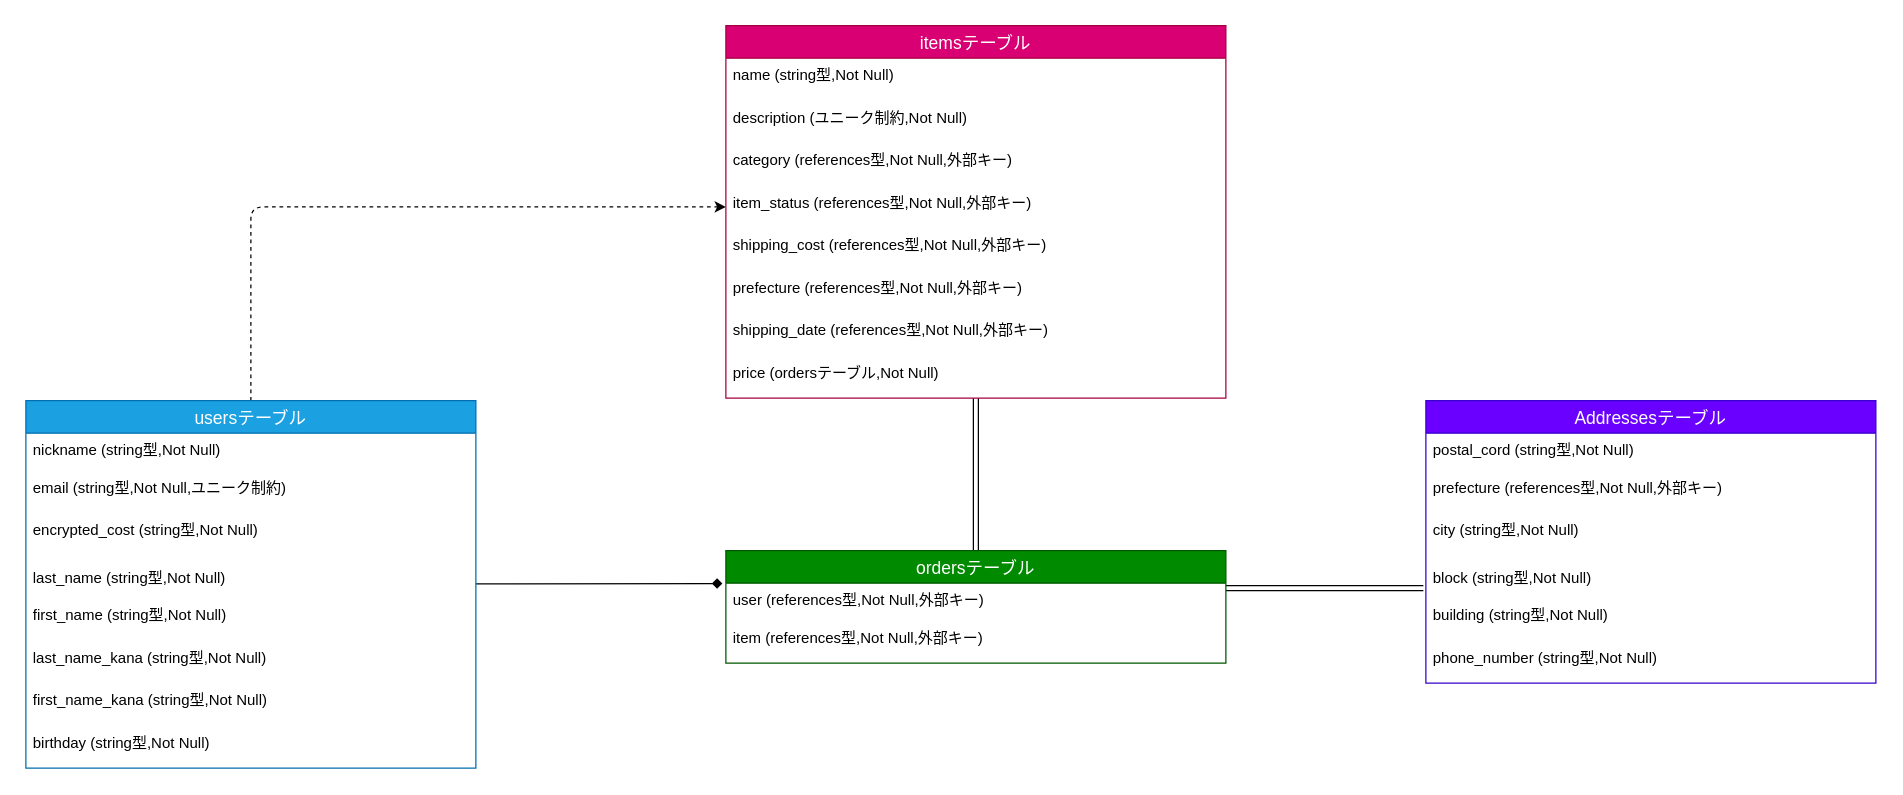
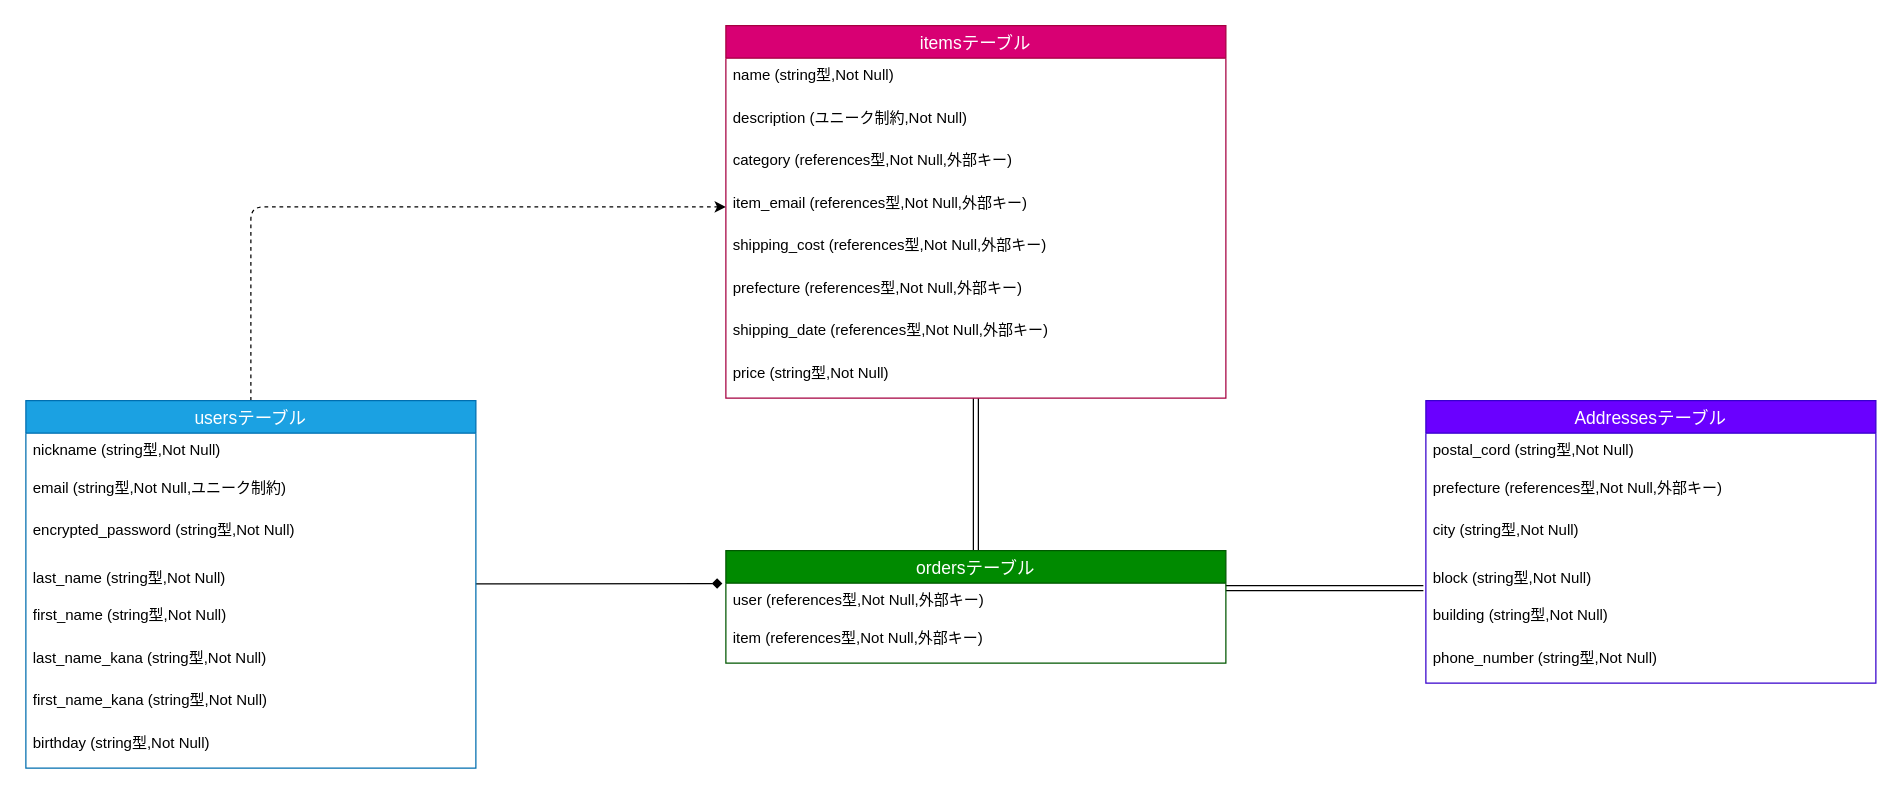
(901, 203) -> (893, 203)
(847, 373) -> (823, 373)
(163, 530) -> (180, 530)
